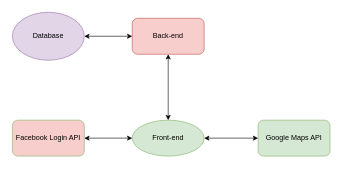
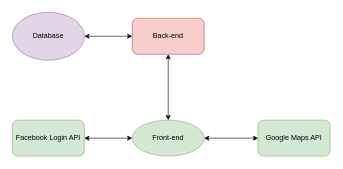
(48, 138) -> (48, 138)
